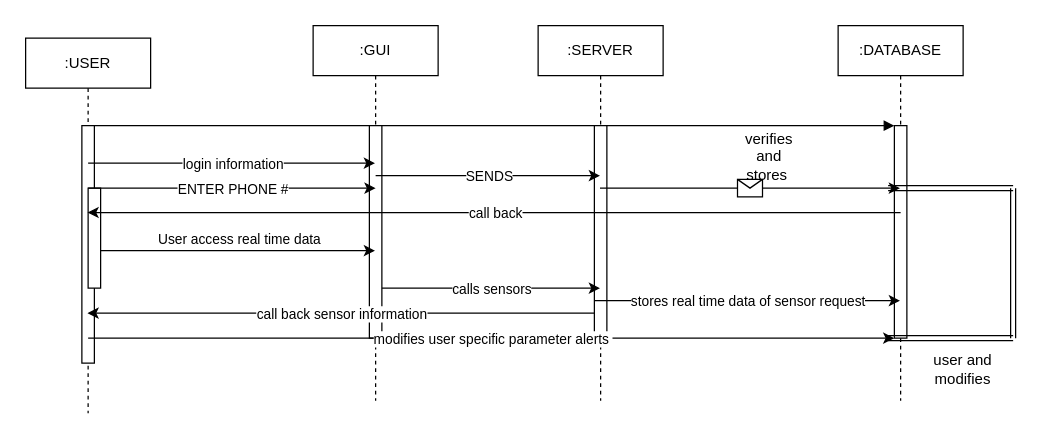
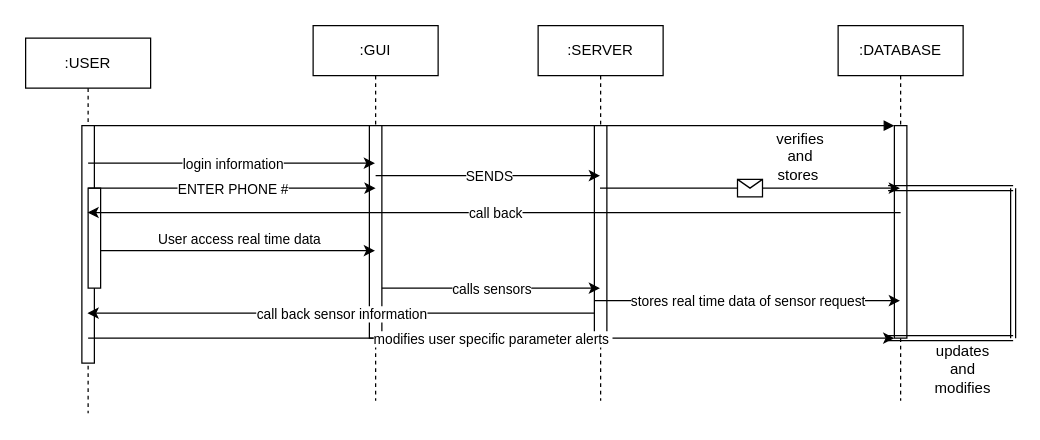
(769, 157) -> (801, 157)
(963, 369) -> (963, 369)
